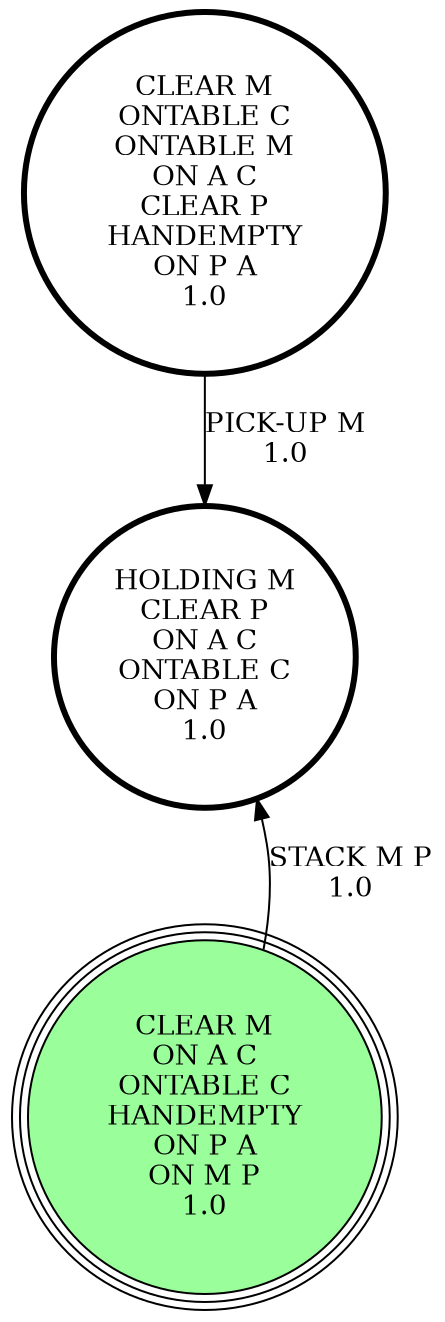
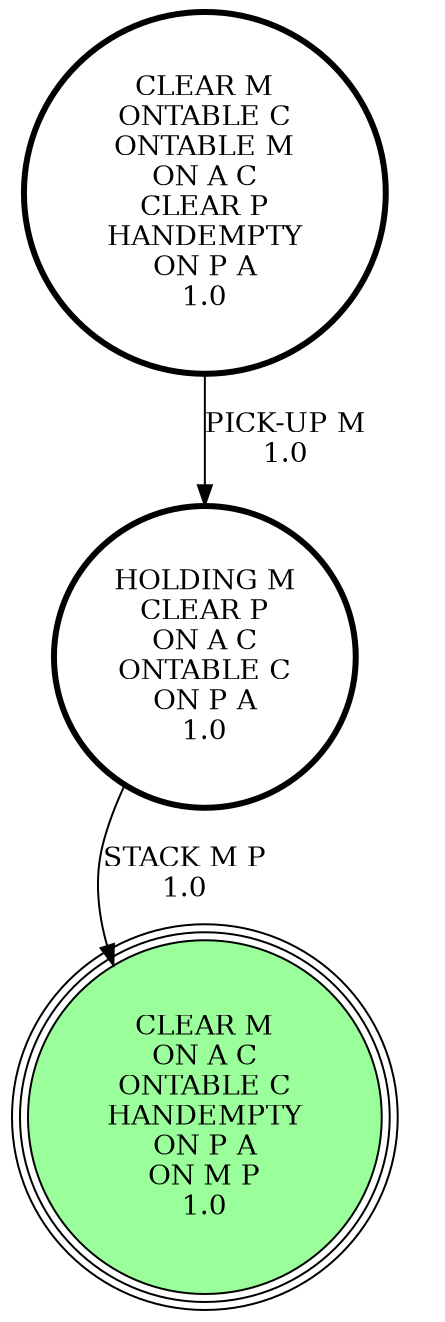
(270, 884) -> (99, 864)
